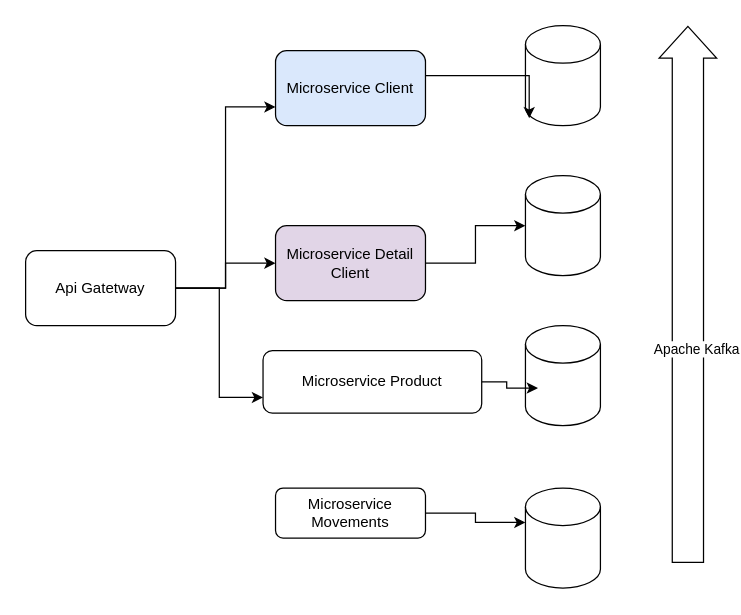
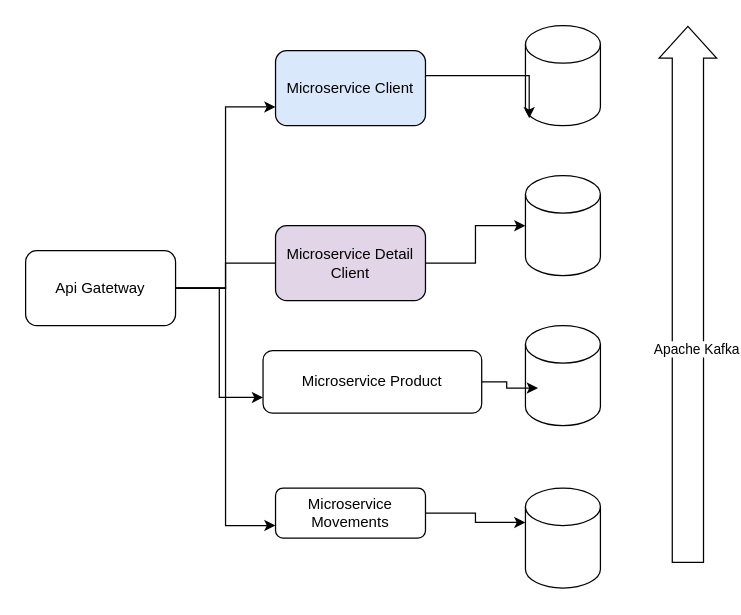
(266, 263) -> (269, 263)
none -> (226, 428)
